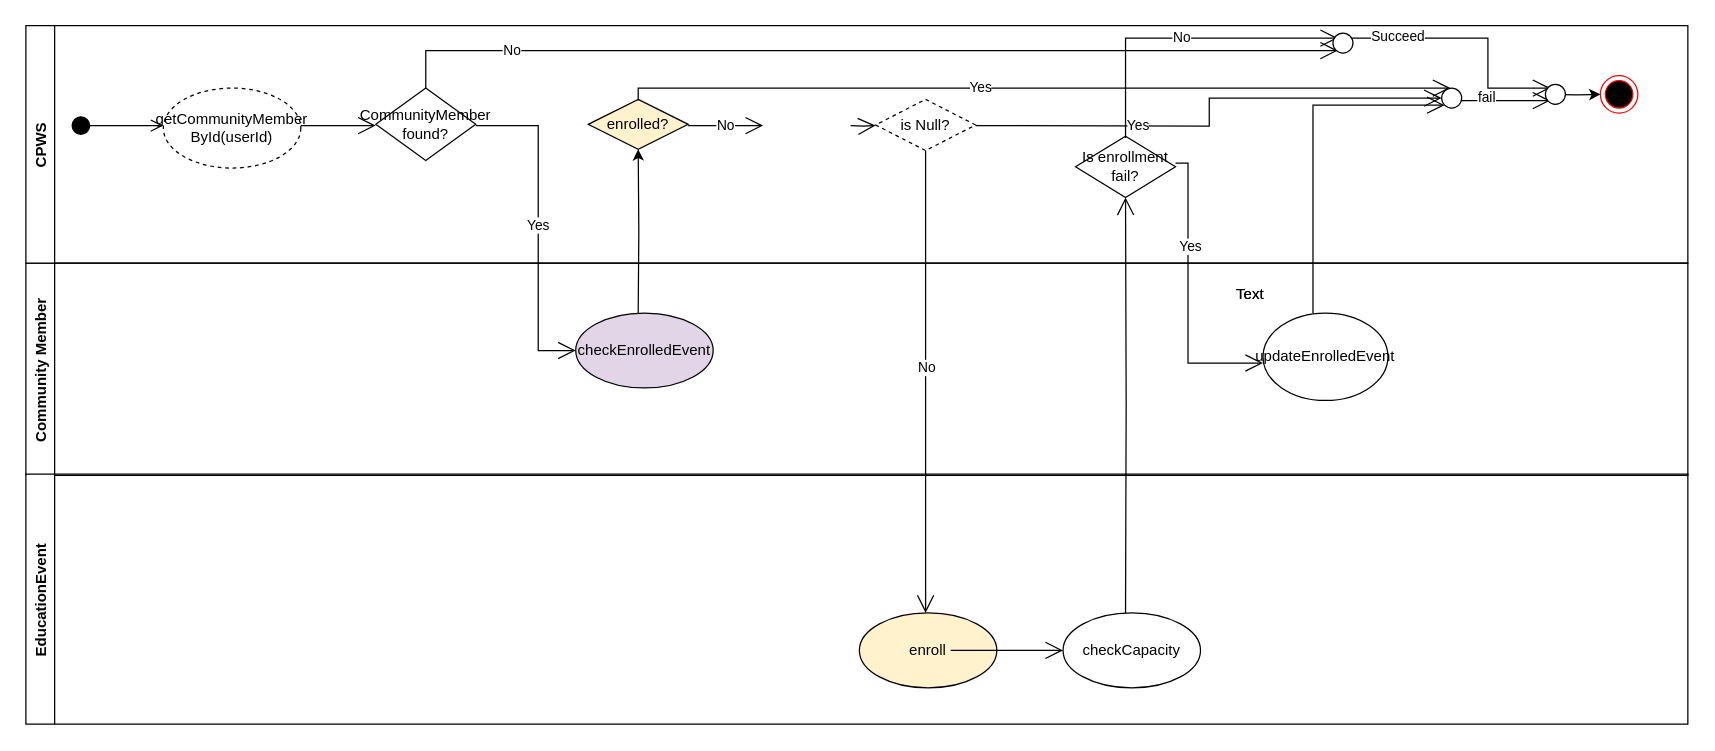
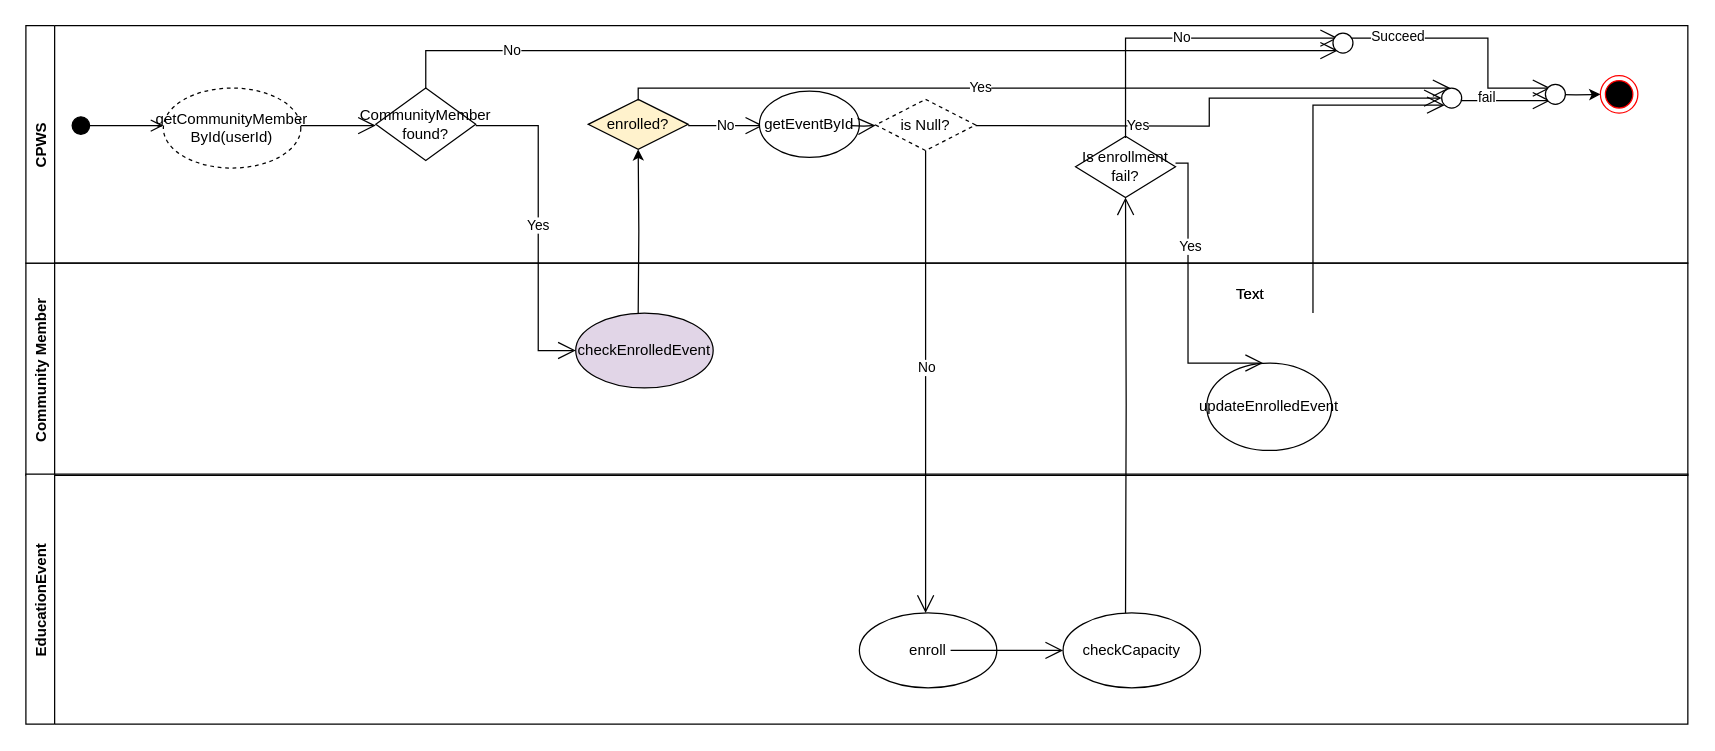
none -> (809, 124)
(1326, 357) -> (1269, 407)
(928, 651) -> (928, 651)
